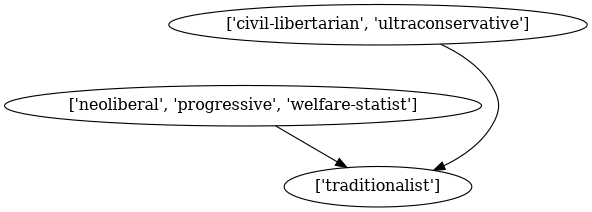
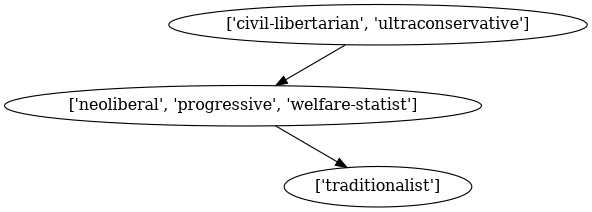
(498, 104) -> (315, 62)
